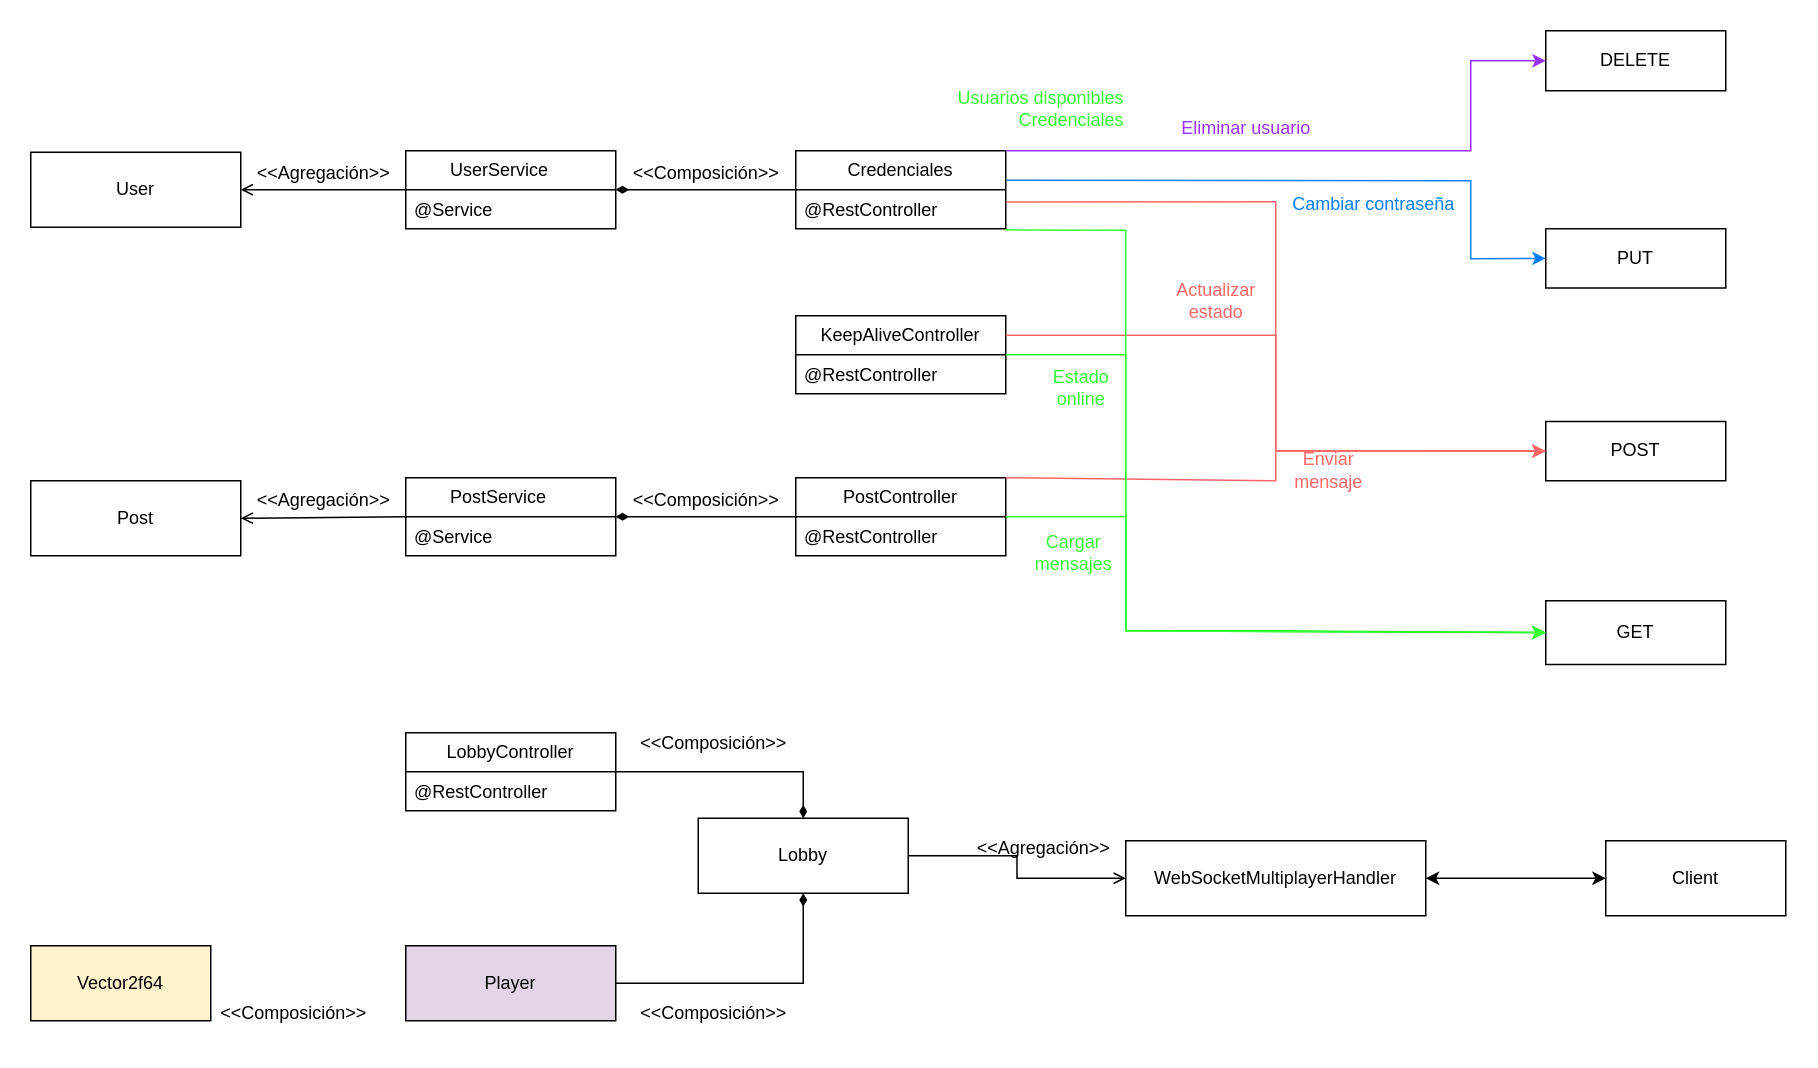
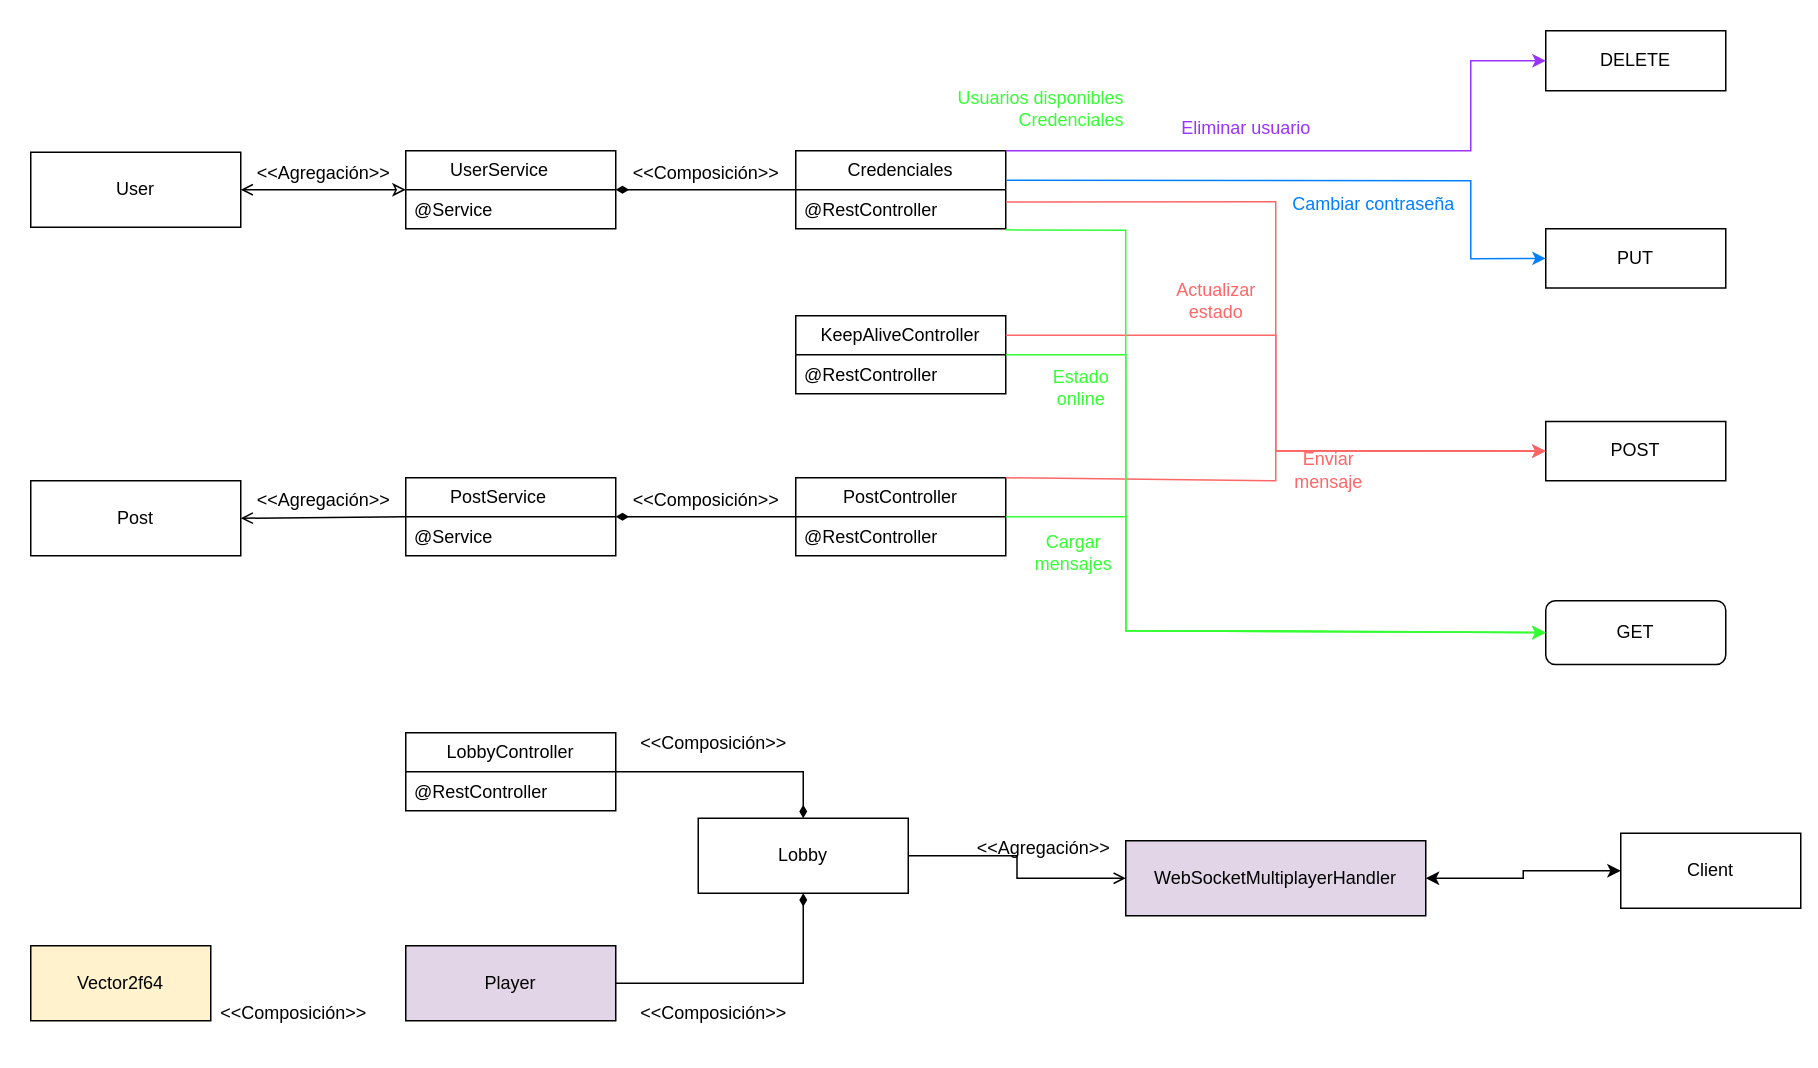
(398, 190) -> (394, 190)
(1636, 633) -> (1636, 633)
(1276, 878) -> (1276, 878)
(1696, 878) -> (1711, 871)
